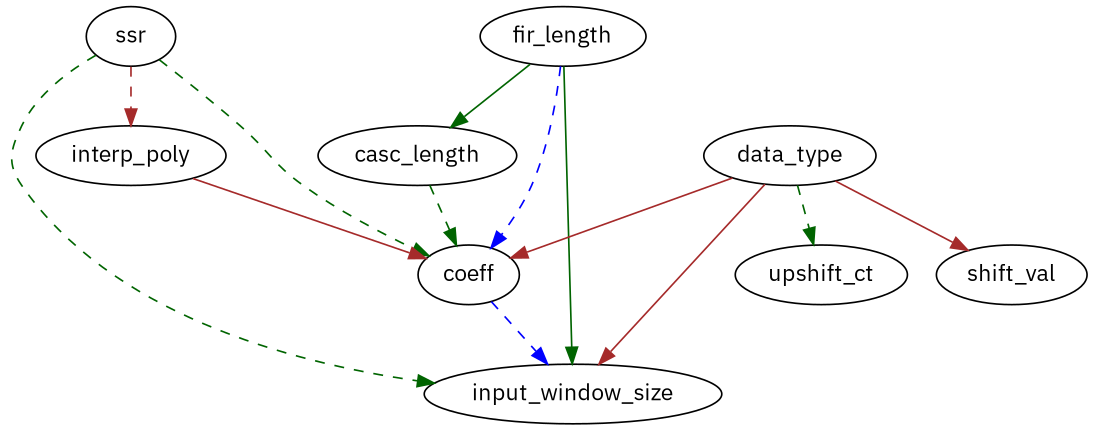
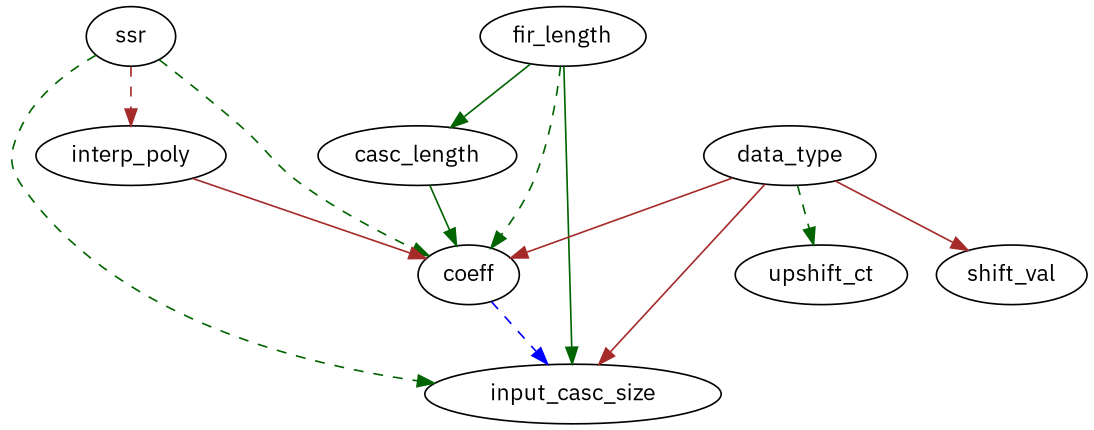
(543, 155) -> (543, 155)
(440, 208) -> (440, 208)
(573, 394) -> (573, 394)
